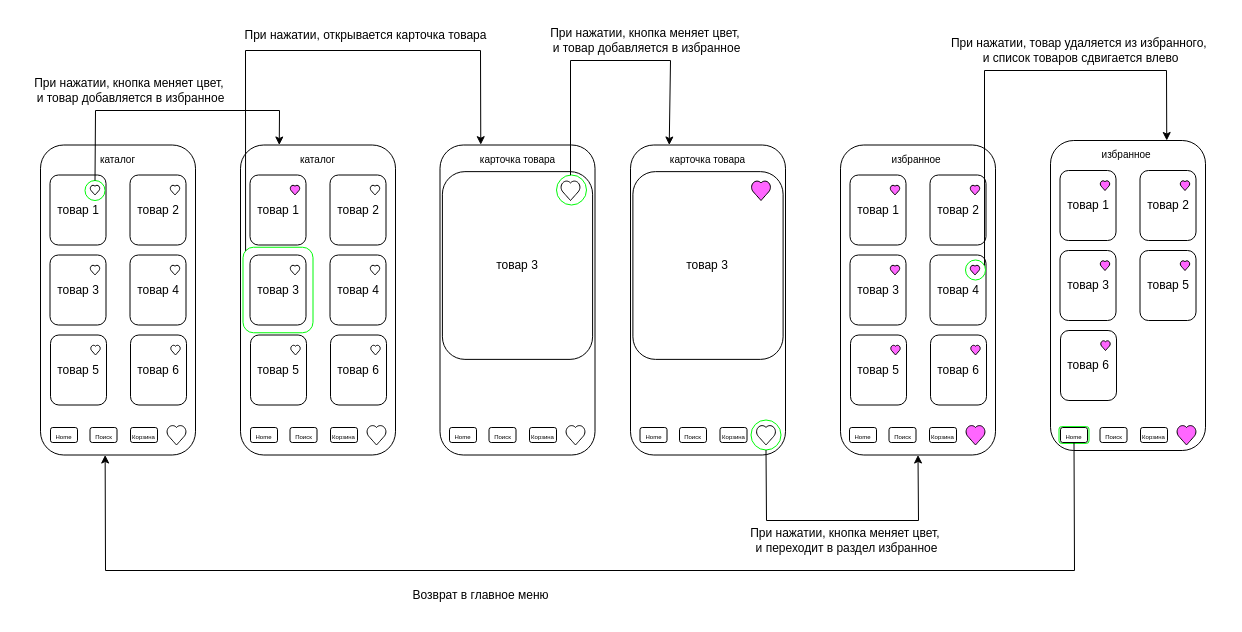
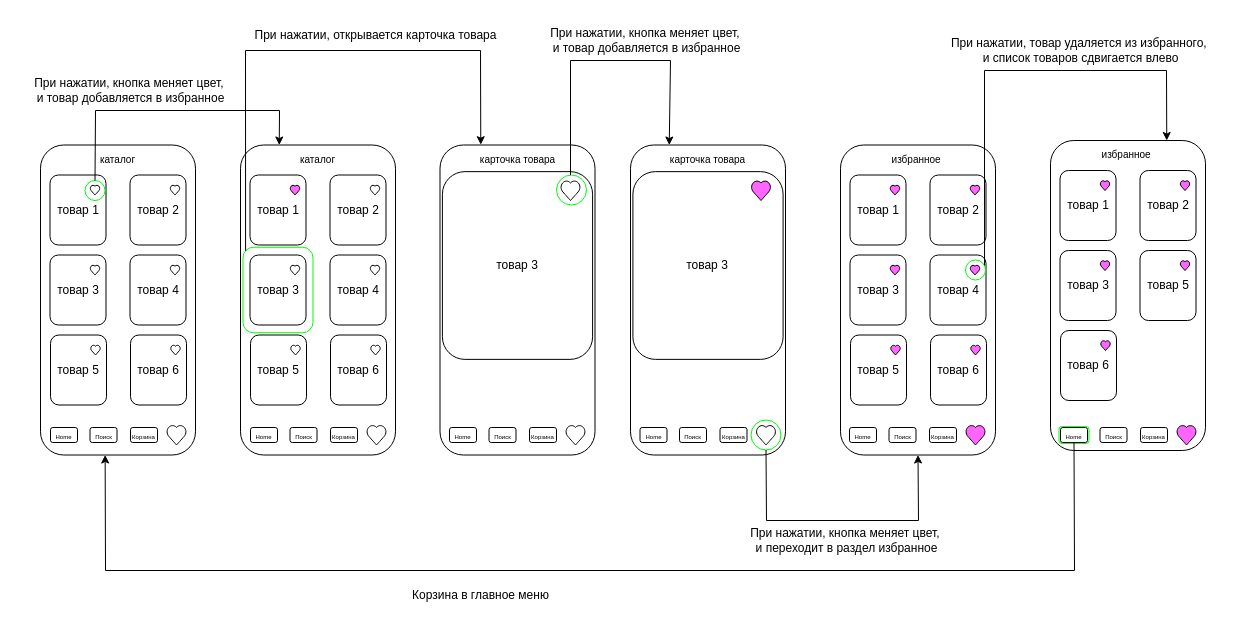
(366, 36) -> (376, 36)
(481, 596) -> (481, 596)
